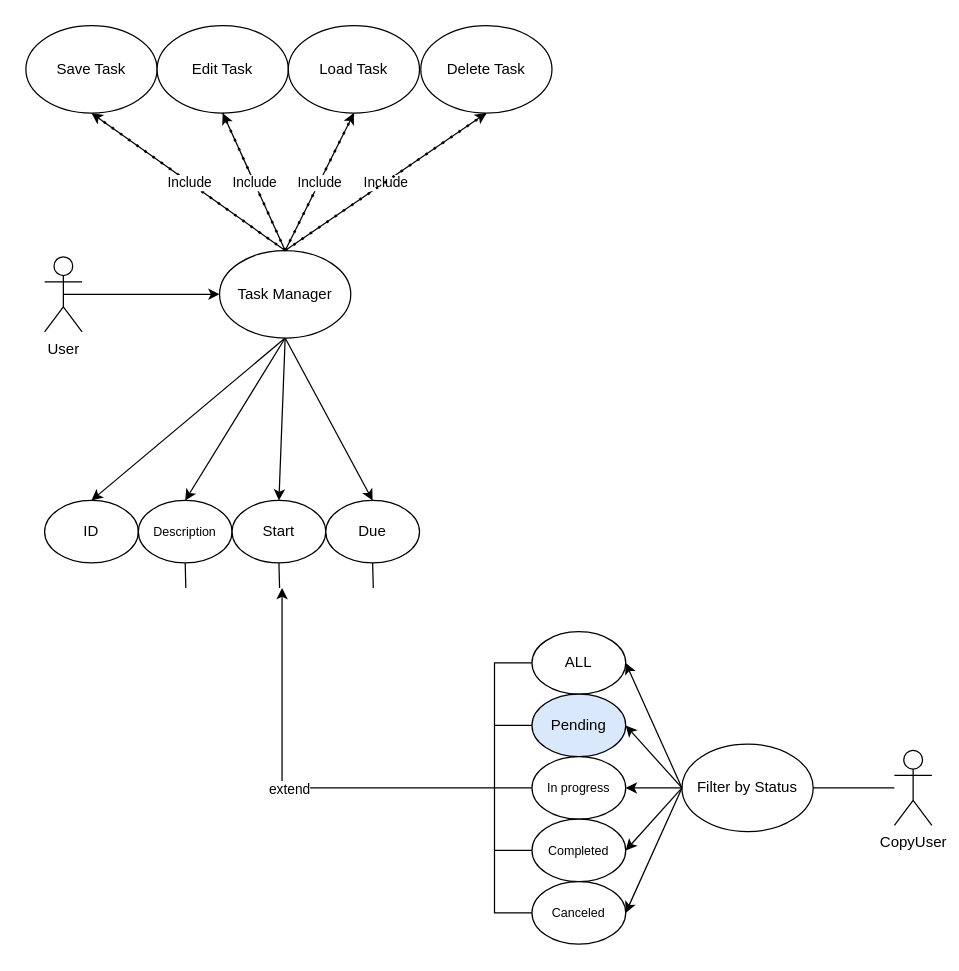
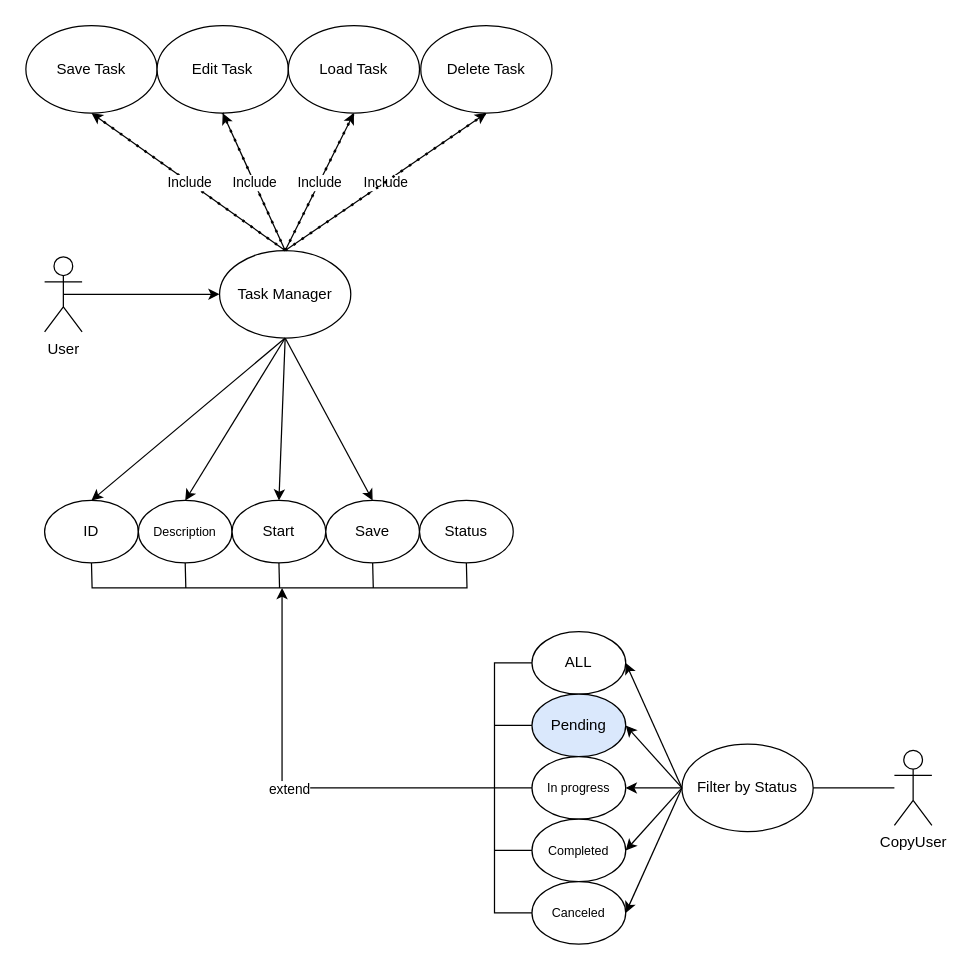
(373, 532) -> (373, 532)
none -> (466, 532)
none -> (281, 588)
